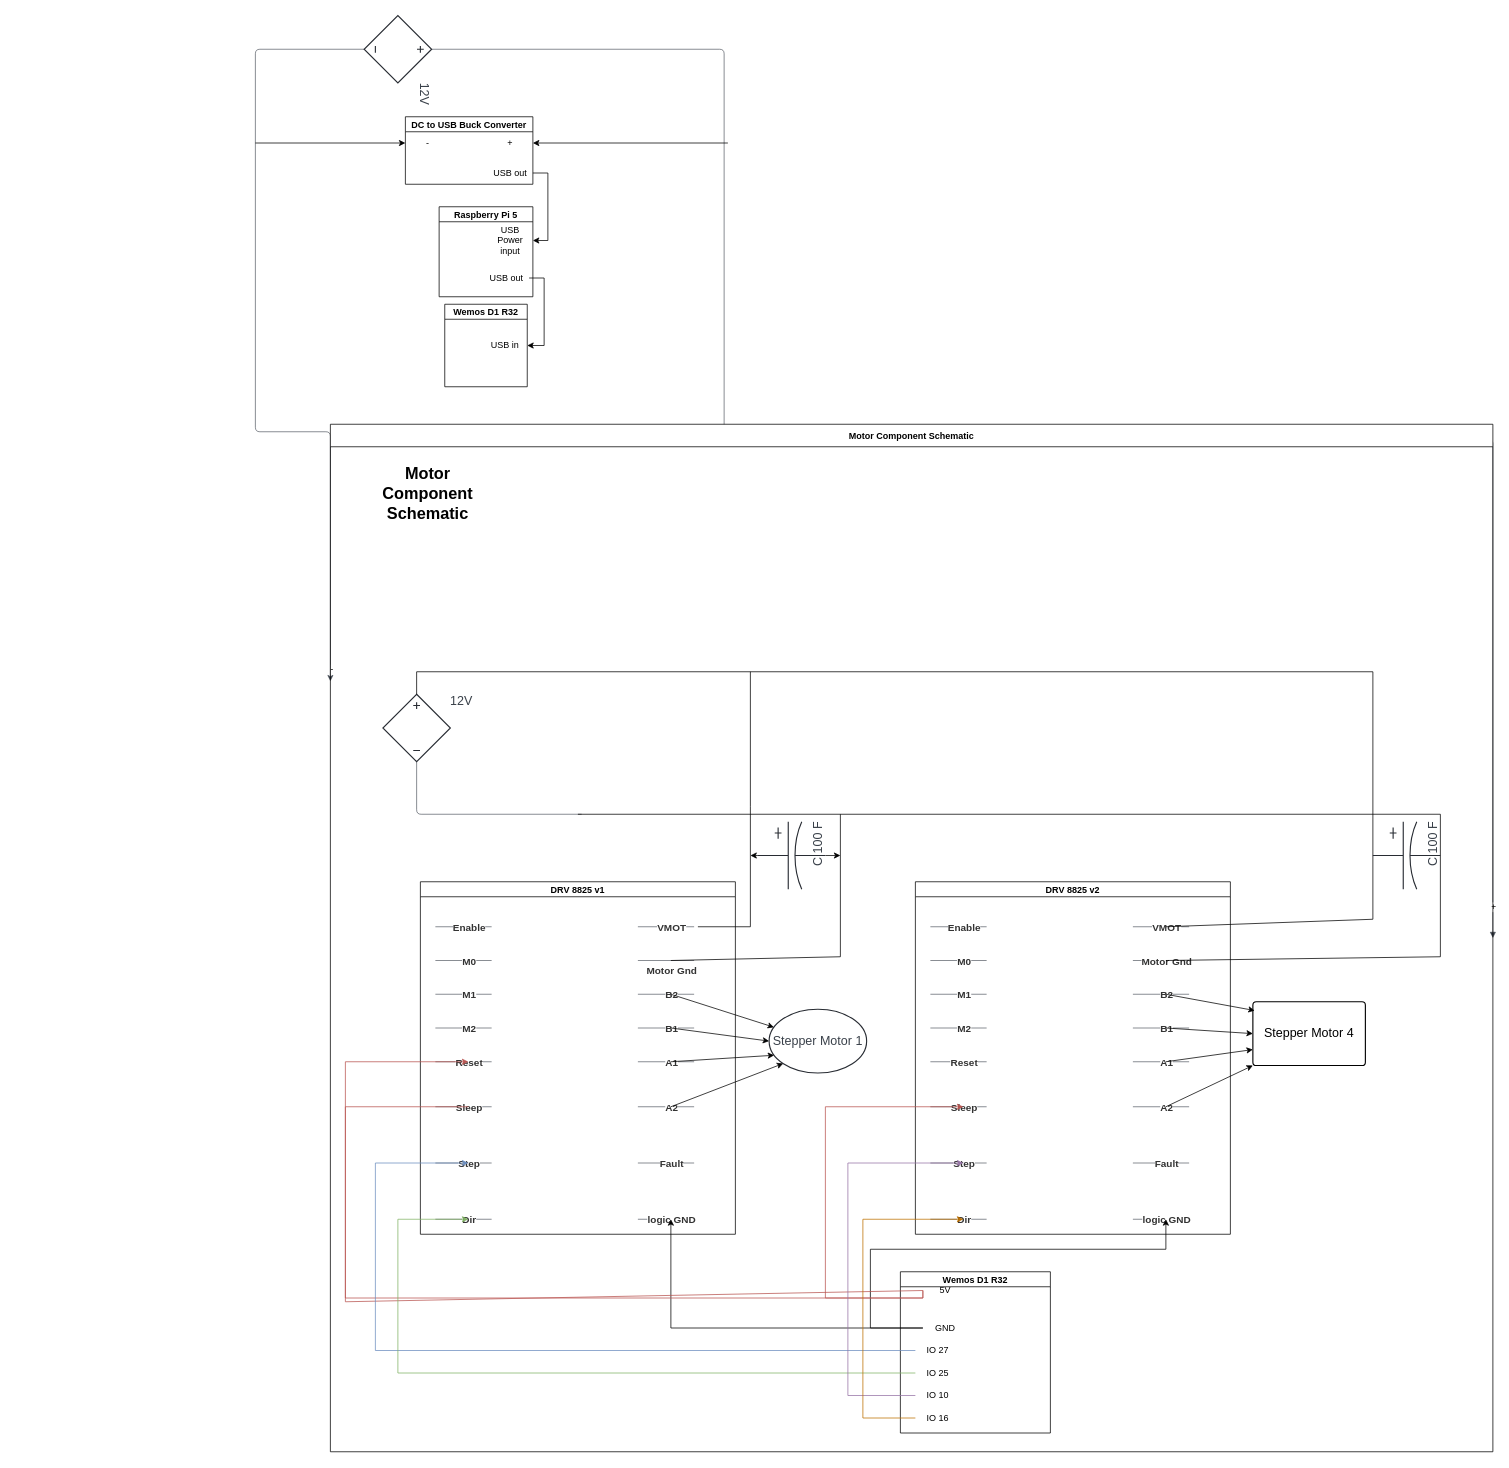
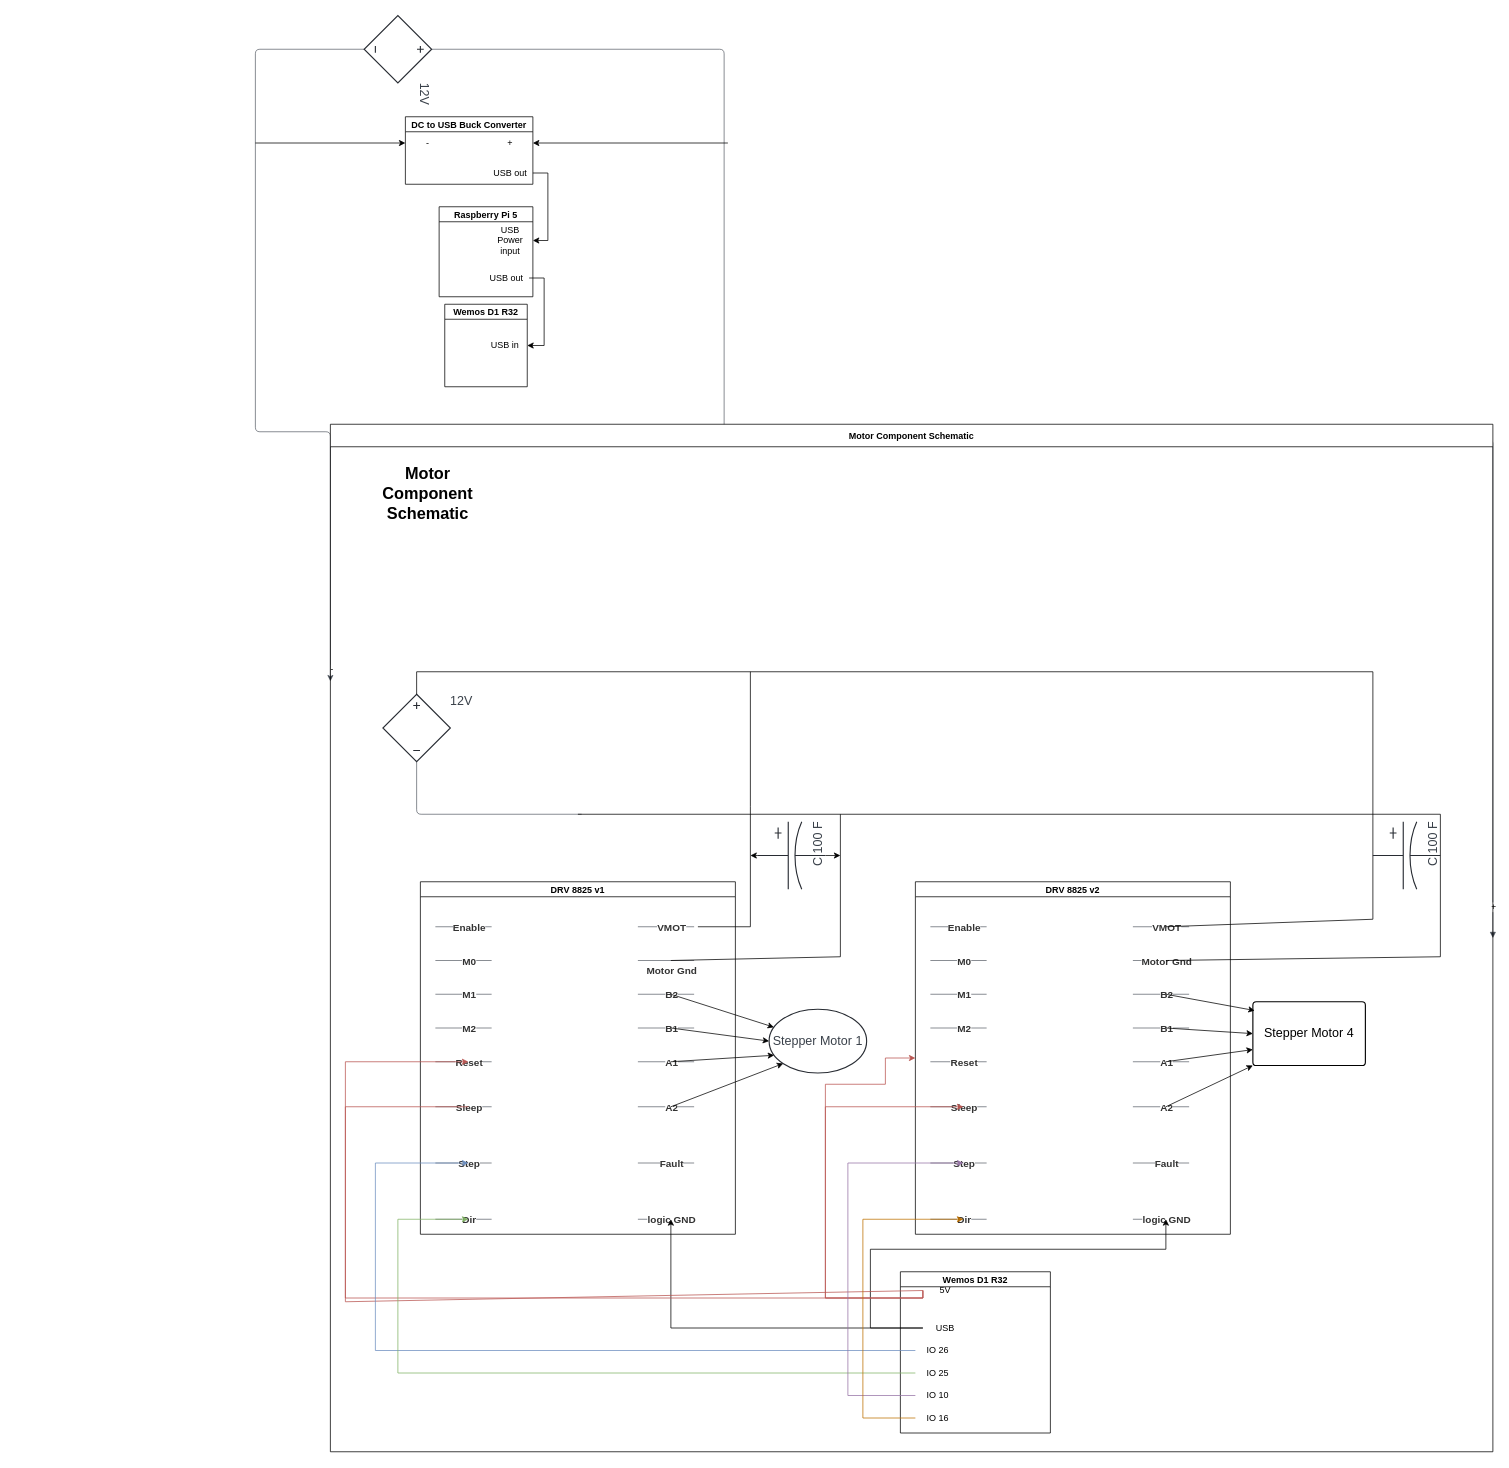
none -> (859, 1084)
(945, 1328) -> (945, 1328)
(938, 1350) -> (938, 1350)
